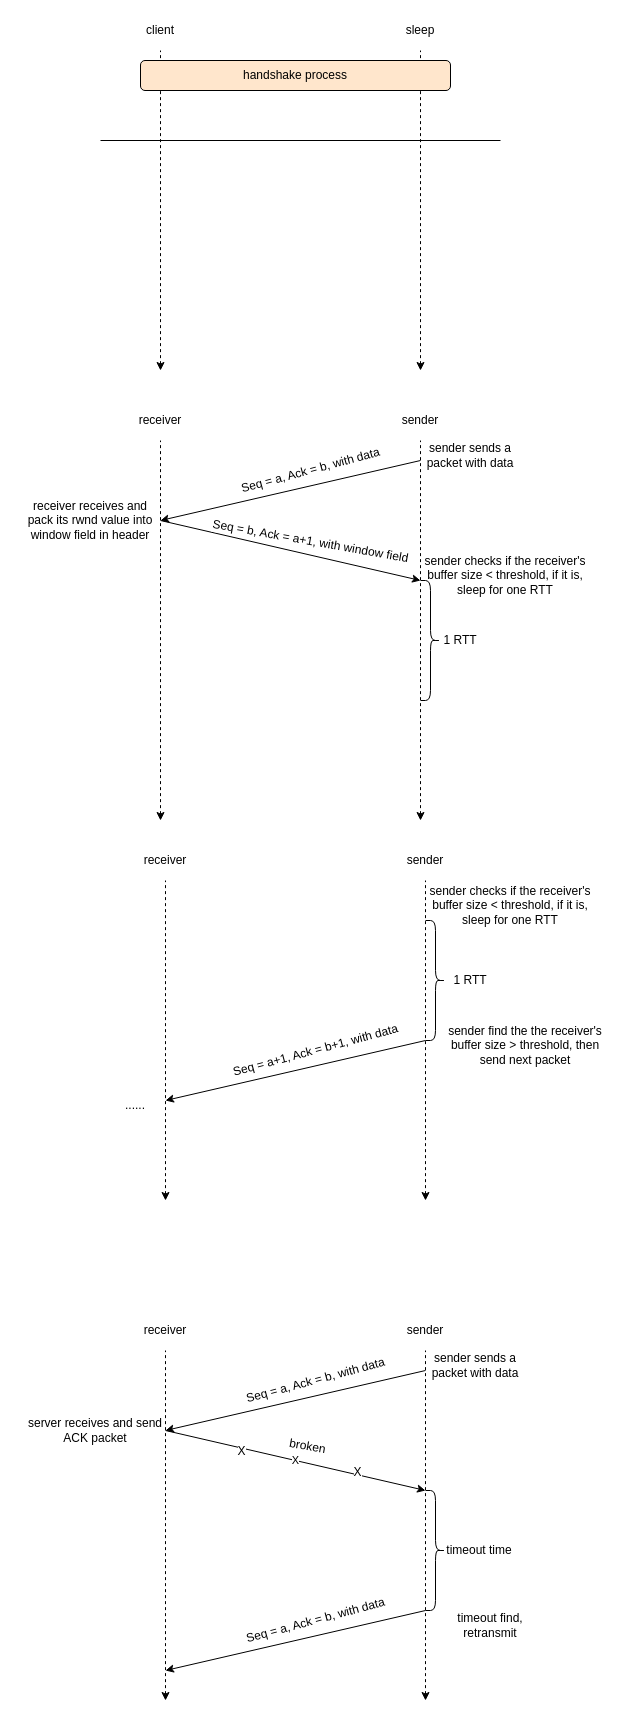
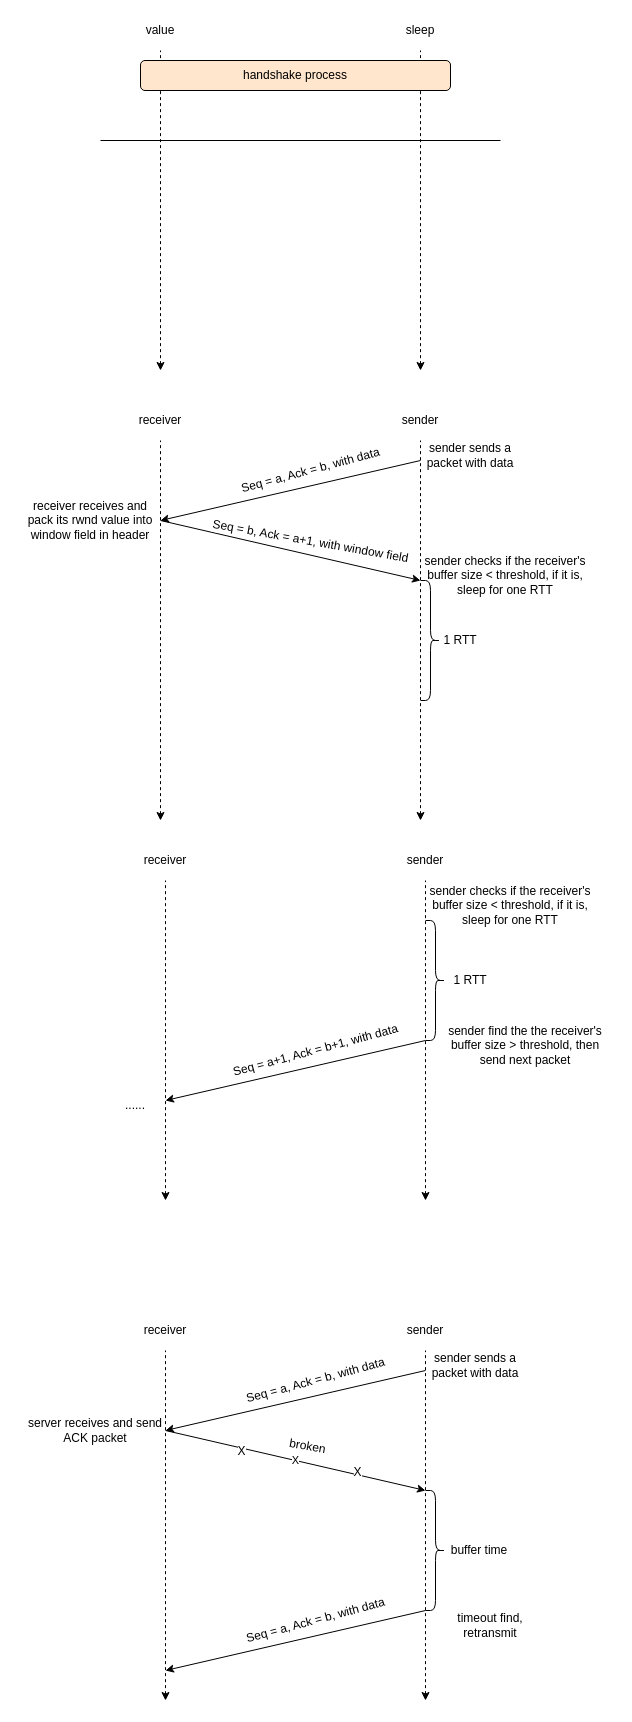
(161, 31) -> (161, 31)
(480, 1551) -> (480, 1551)
